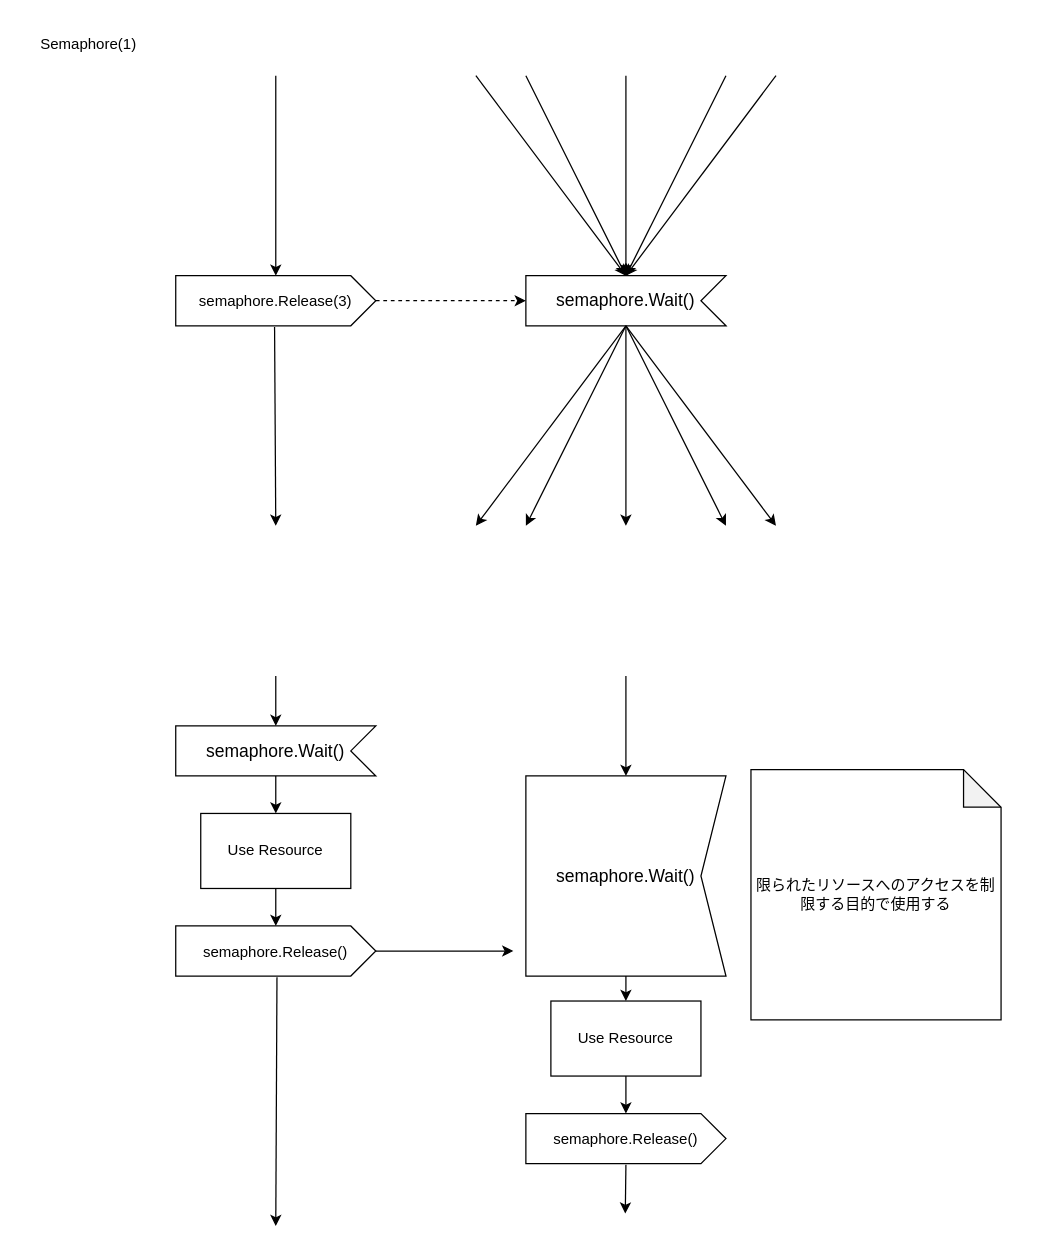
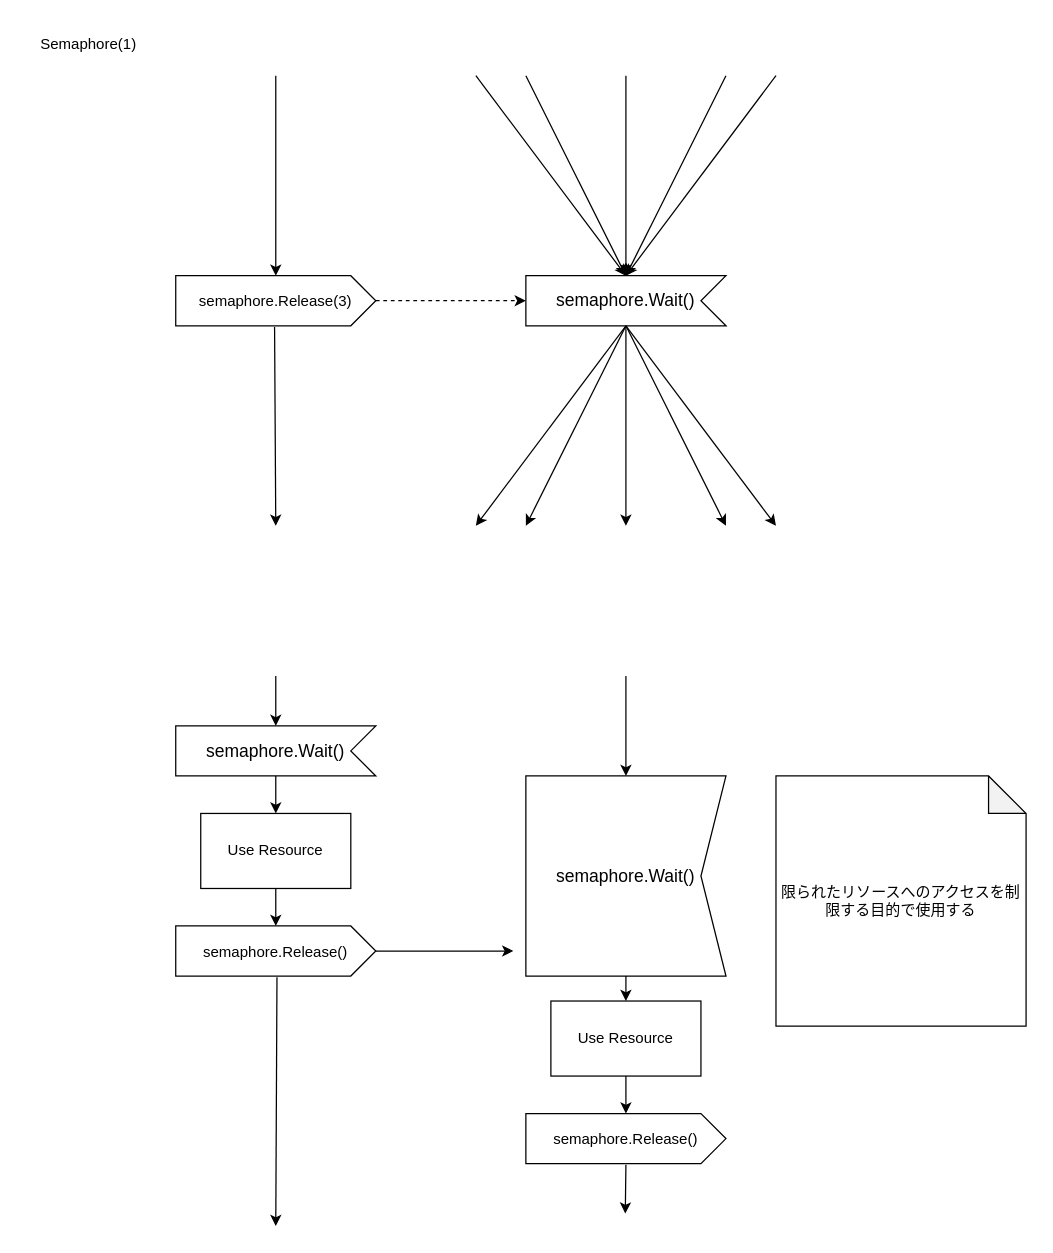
(876, 894) -> (901, 901)
